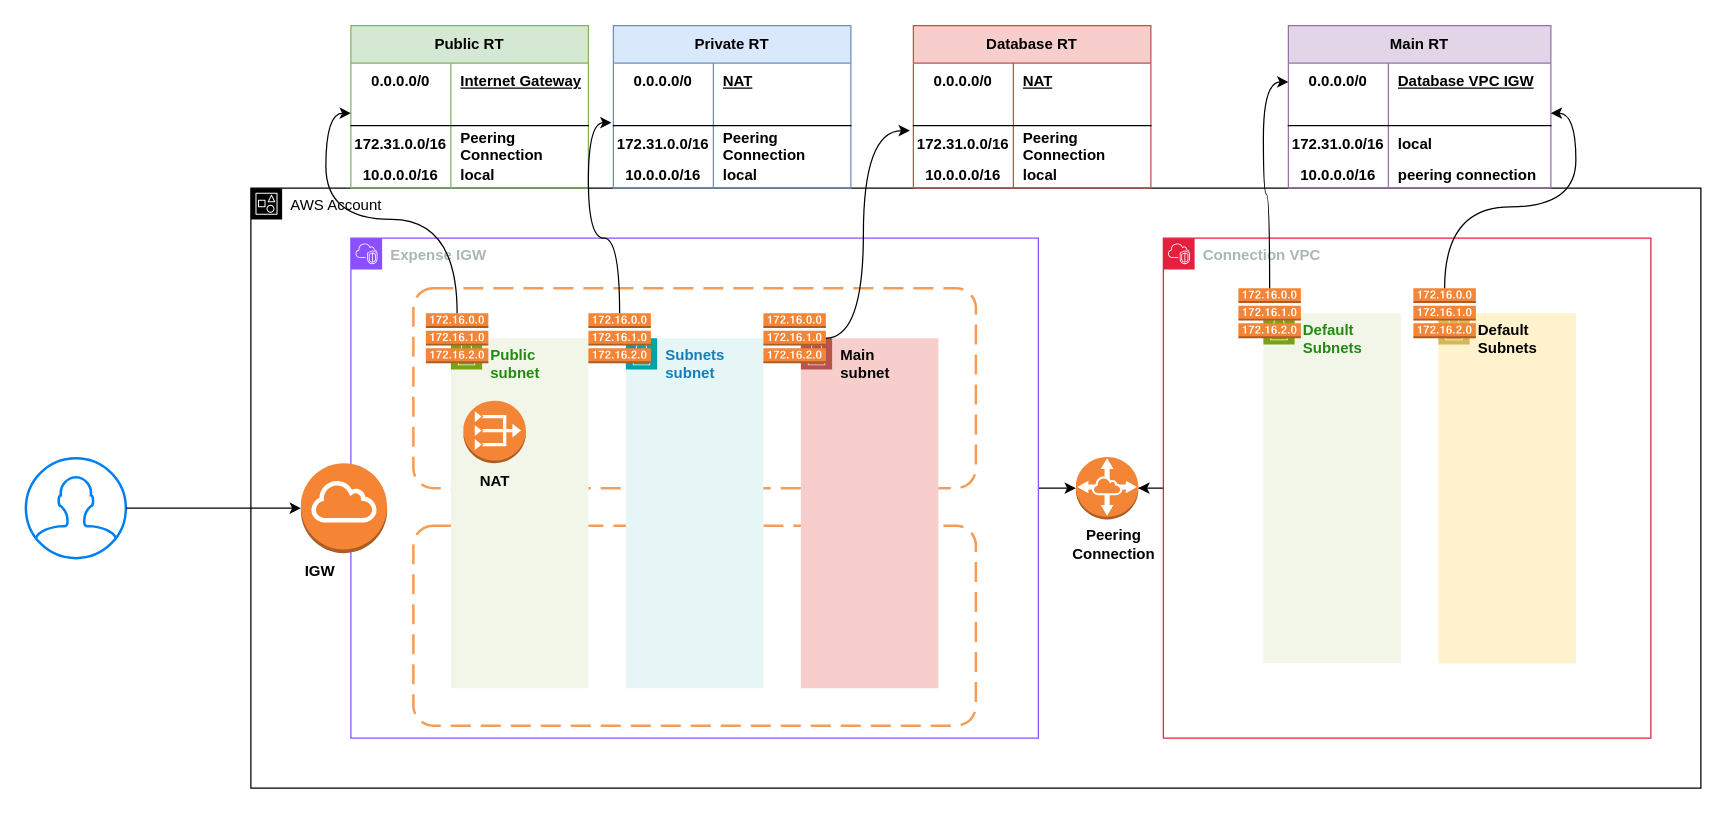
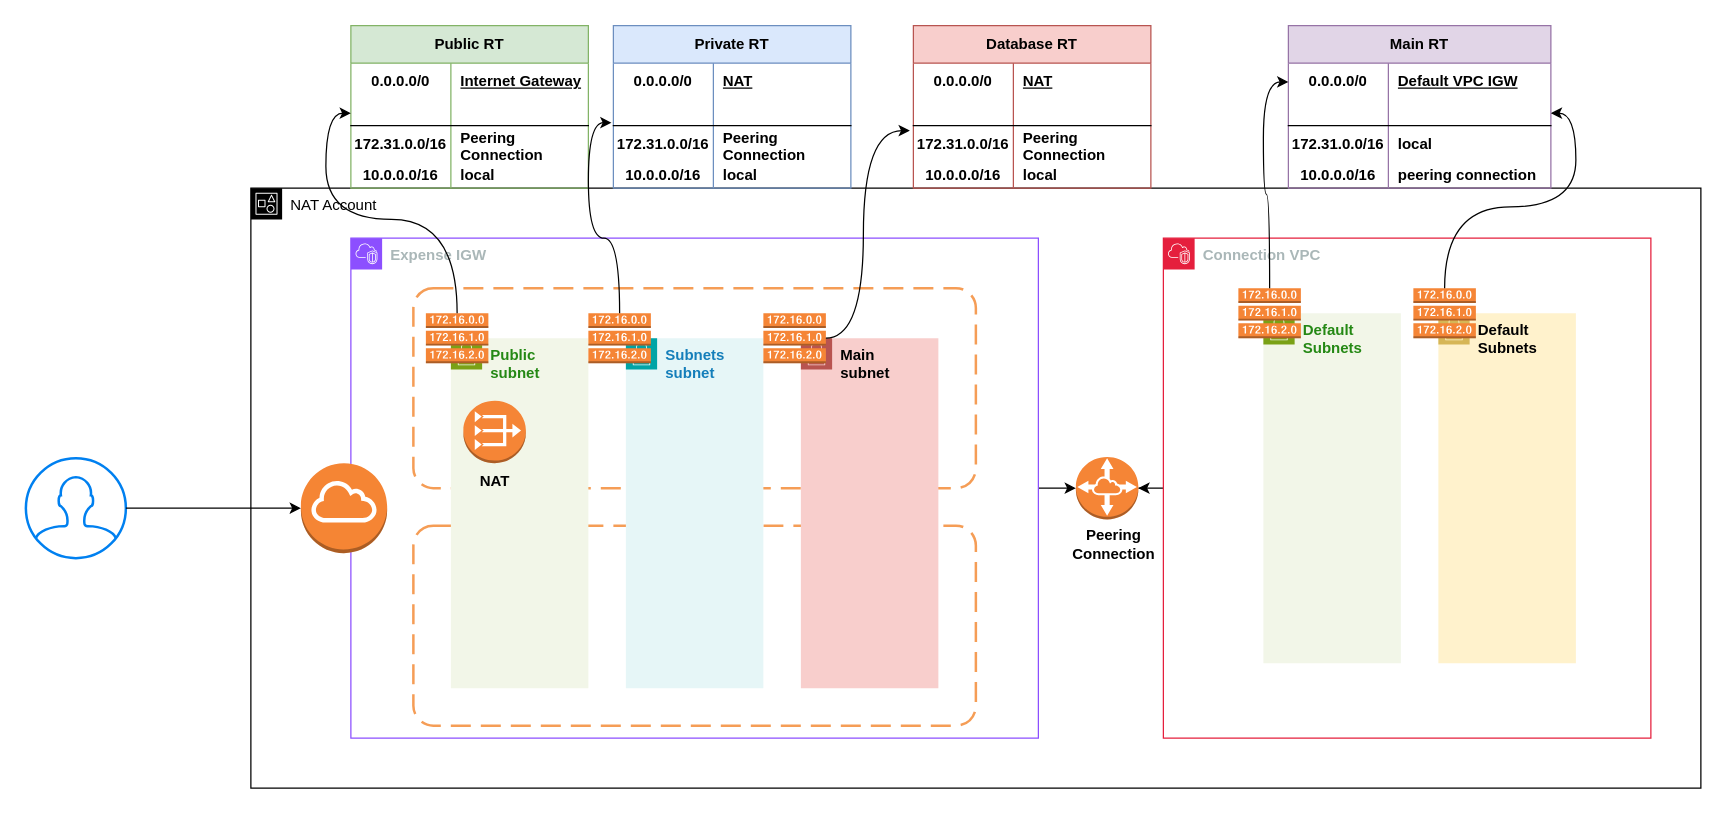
(1461, 82) -> (1455, 82)
(335, 206) -> (335, 206)
(319, 572) -> none
